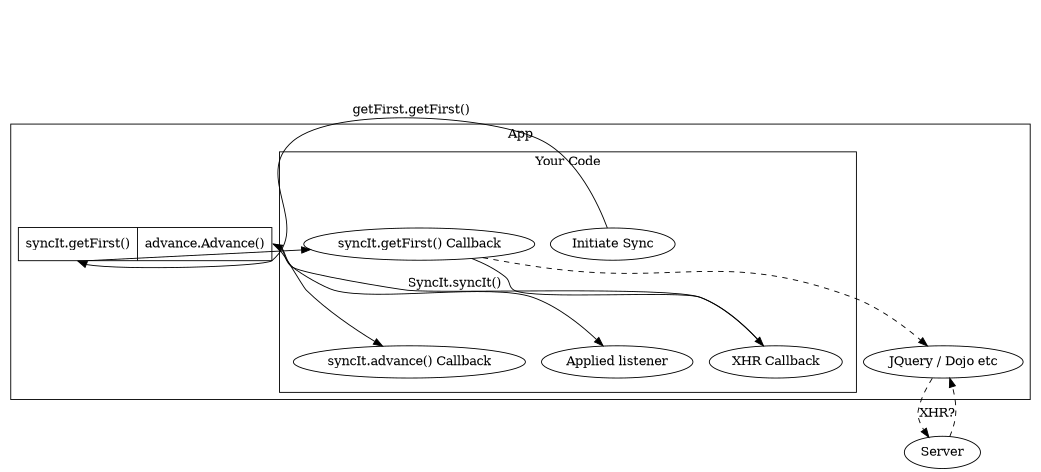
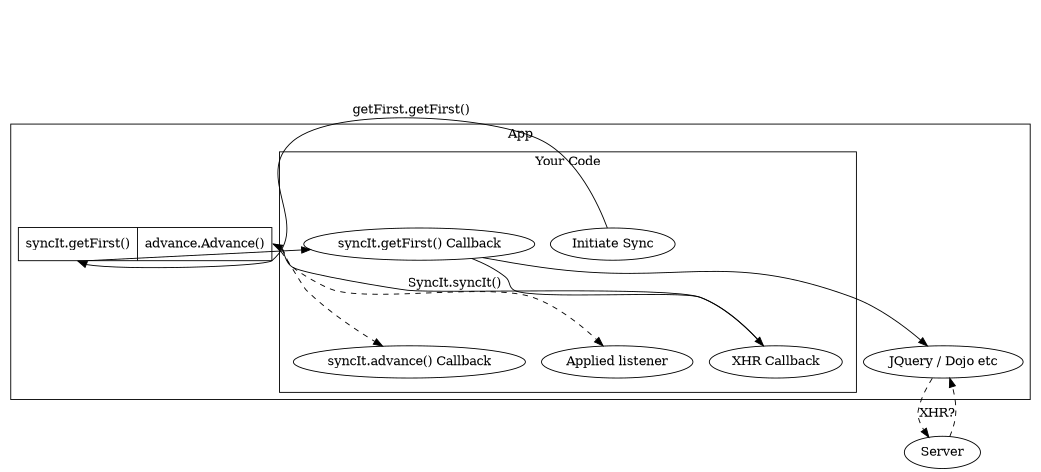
(709, 272) -> (709, 272)
(343, 292) -> (343, 292)
(322, 304) -> (322, 304)
